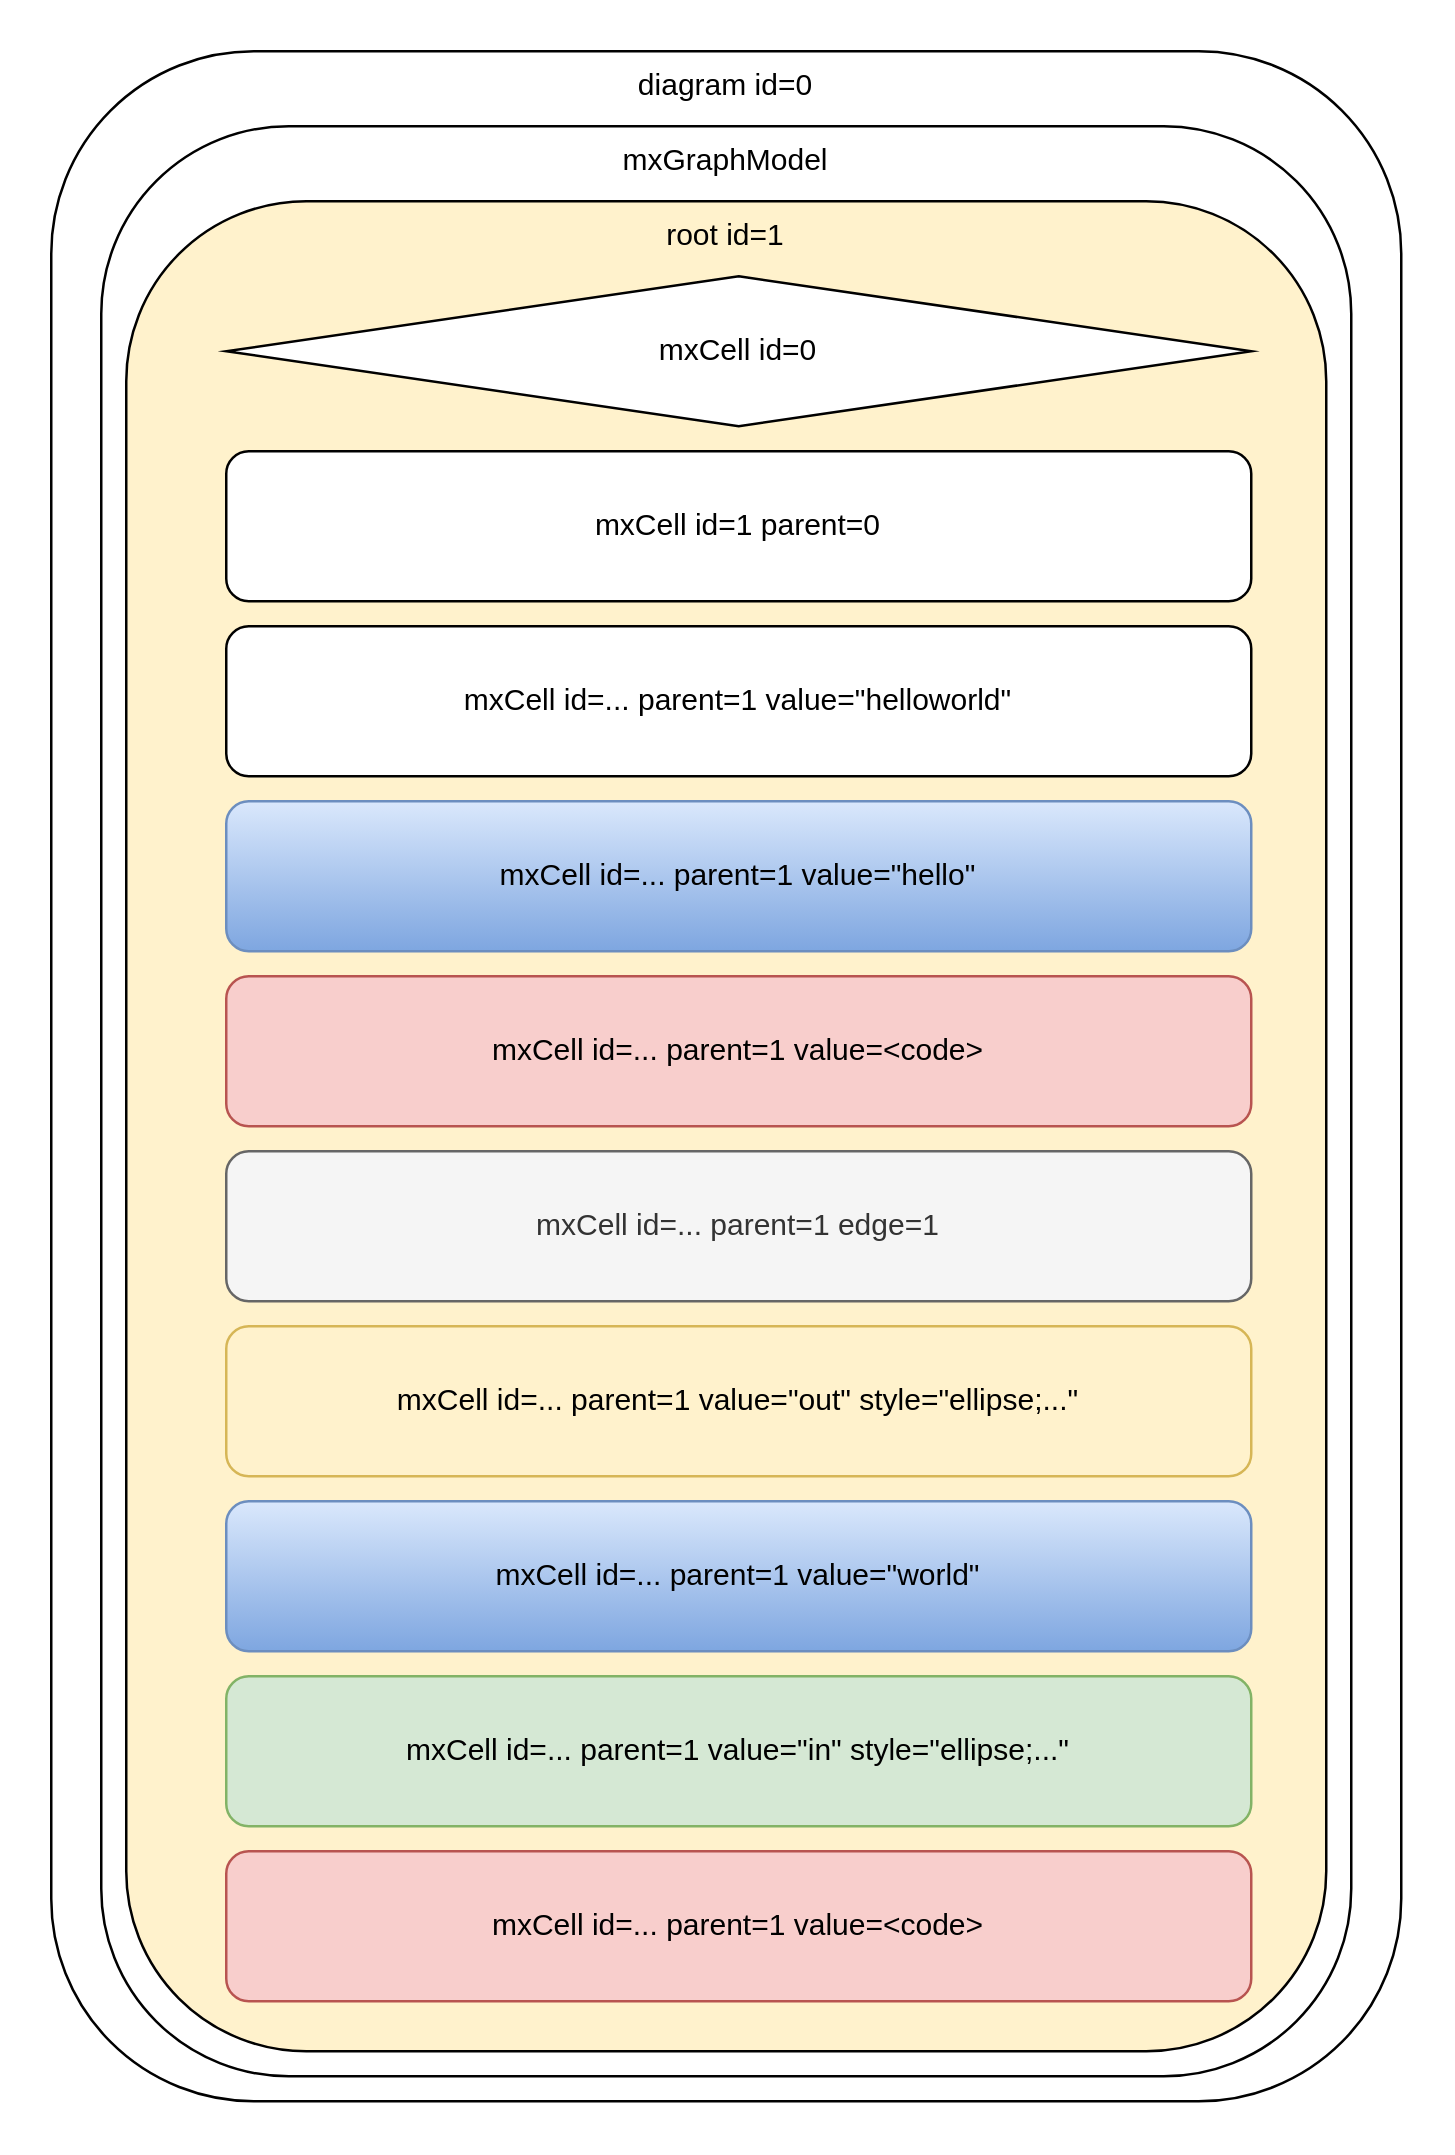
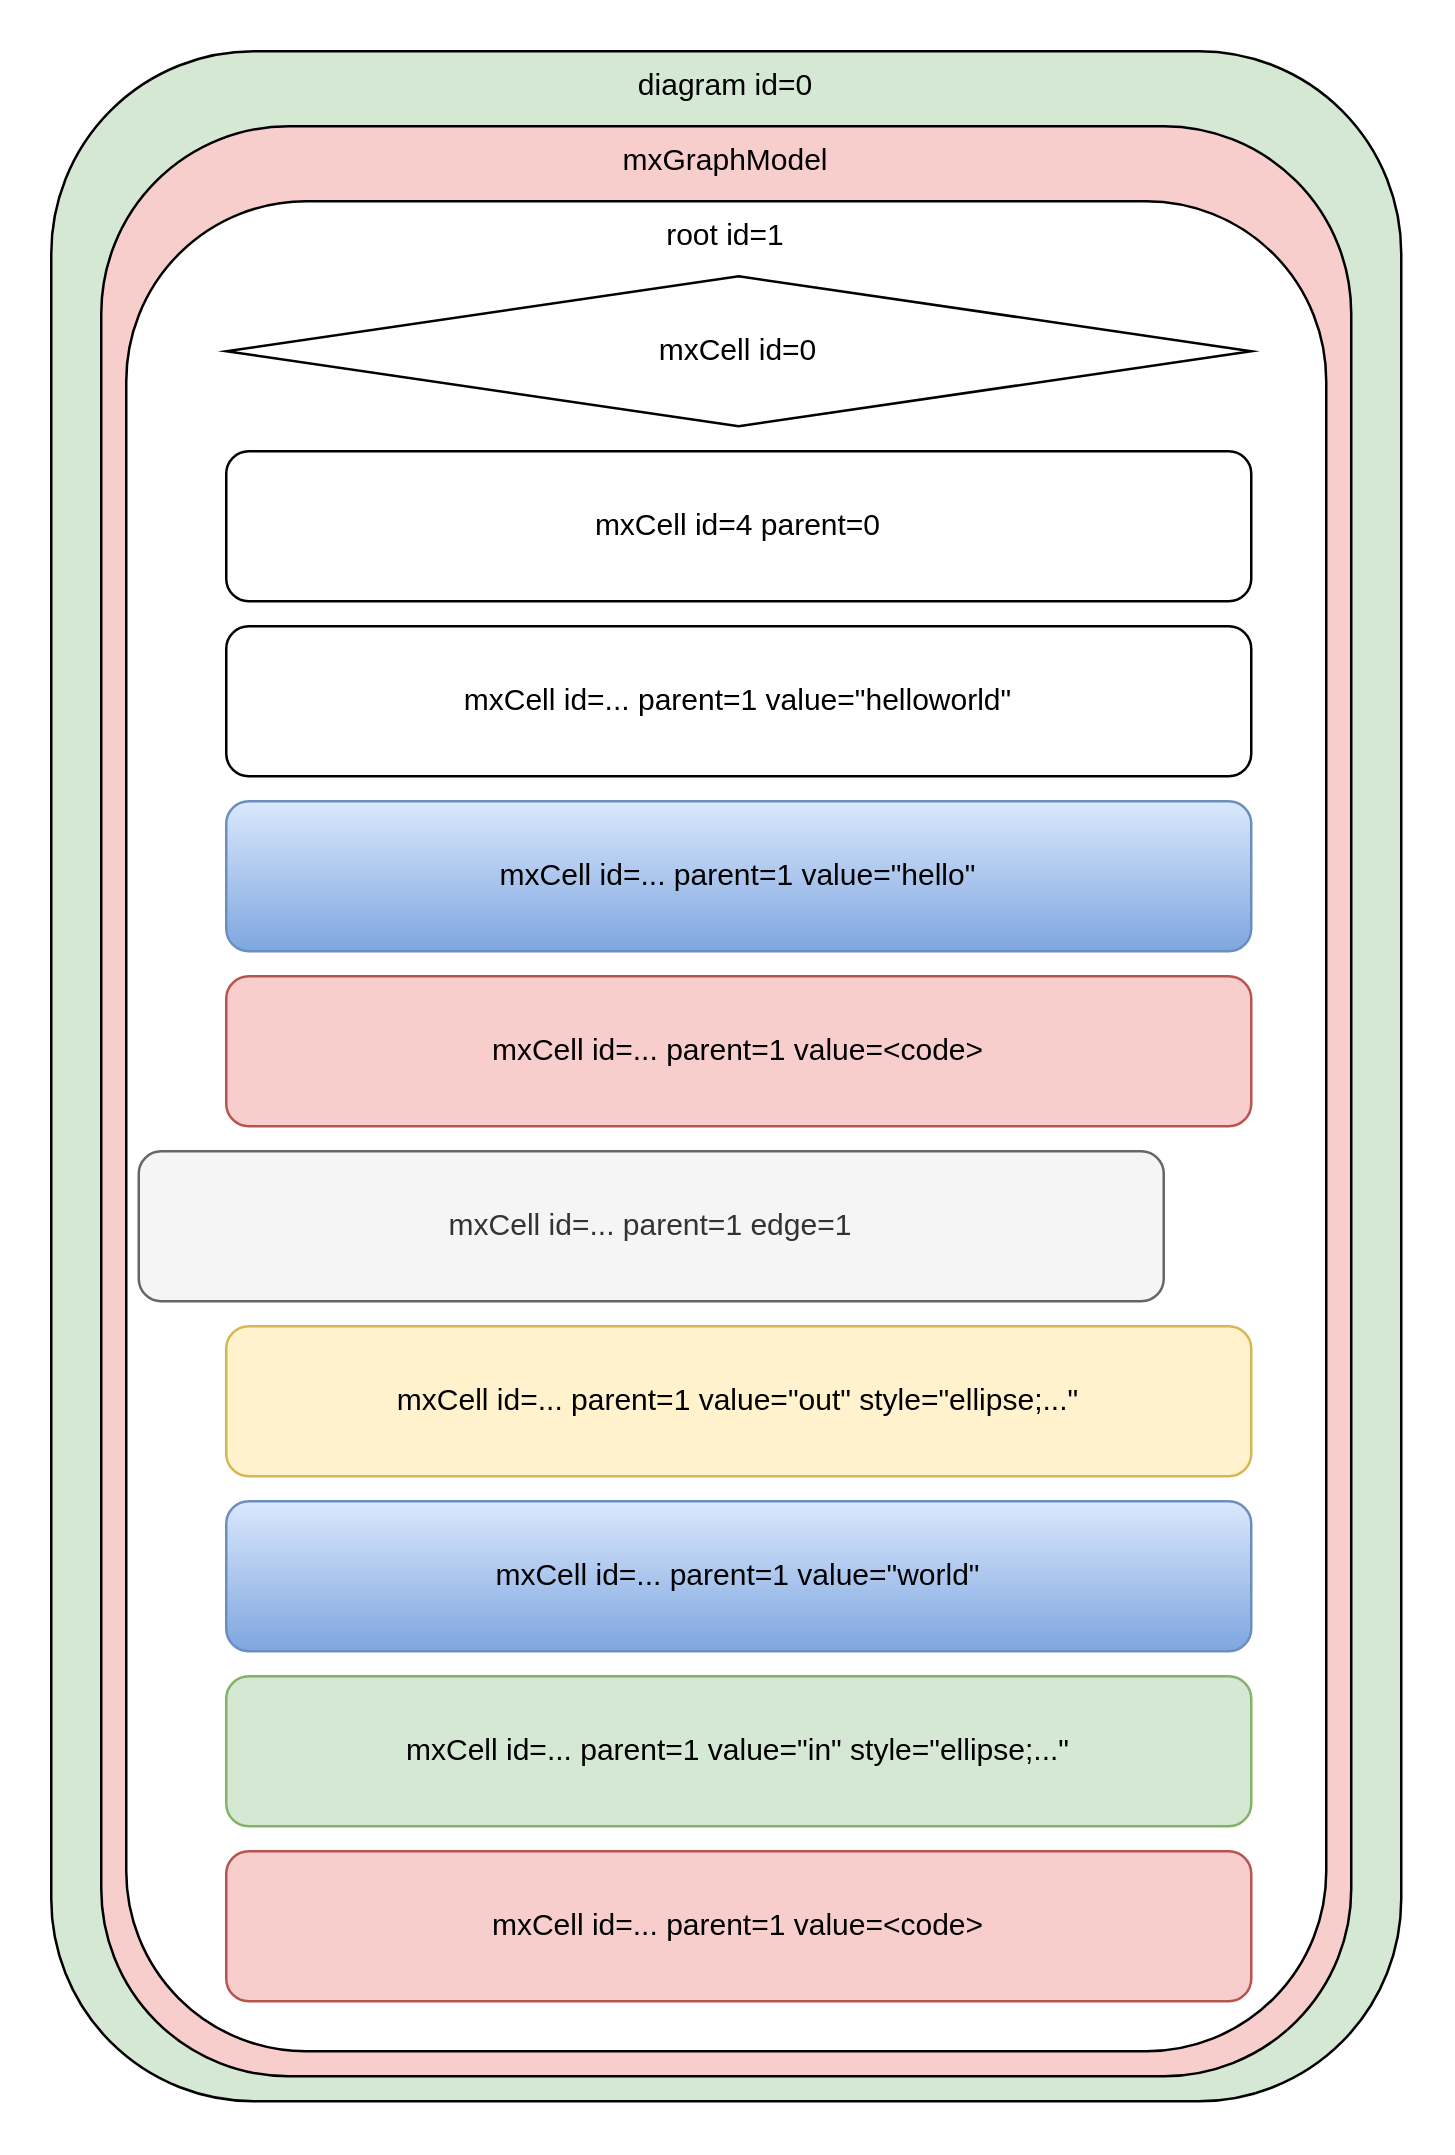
(726, 87) -> (726, 87)
(726, 162) -> (726, 162)
(726, 237) -> (726, 237)
(739, 526) -> (739, 526)
(739, 1226) -> (651, 1226)
